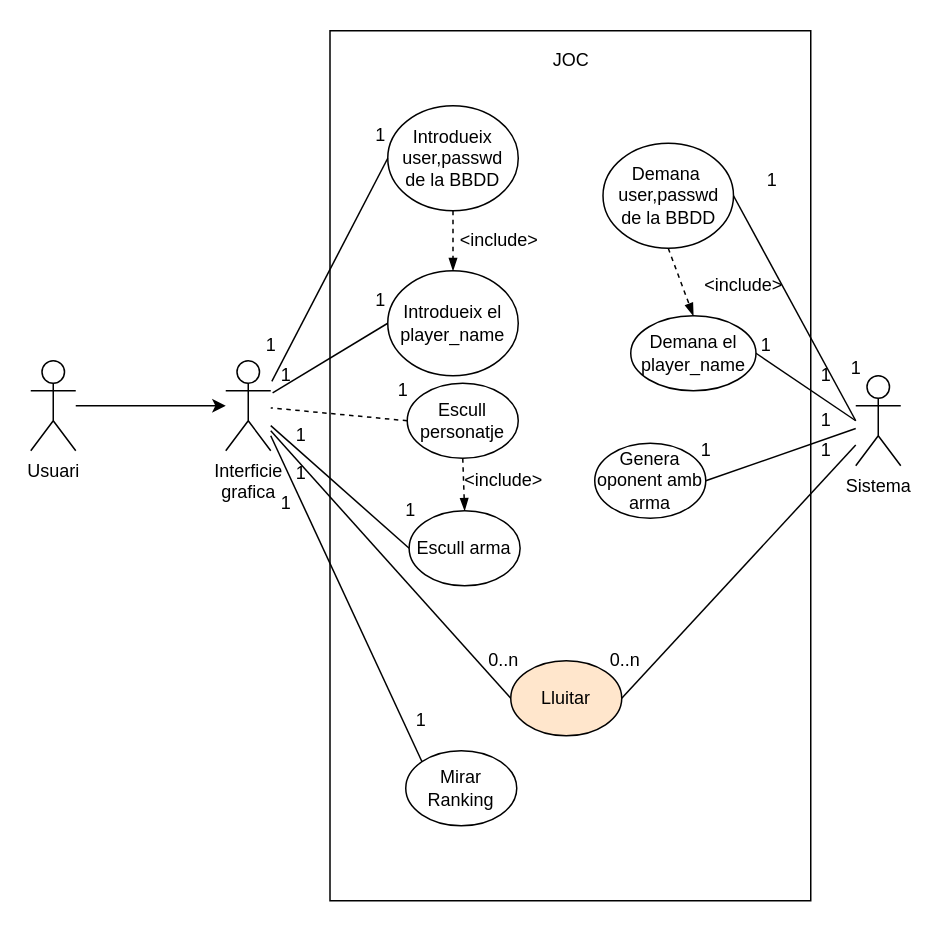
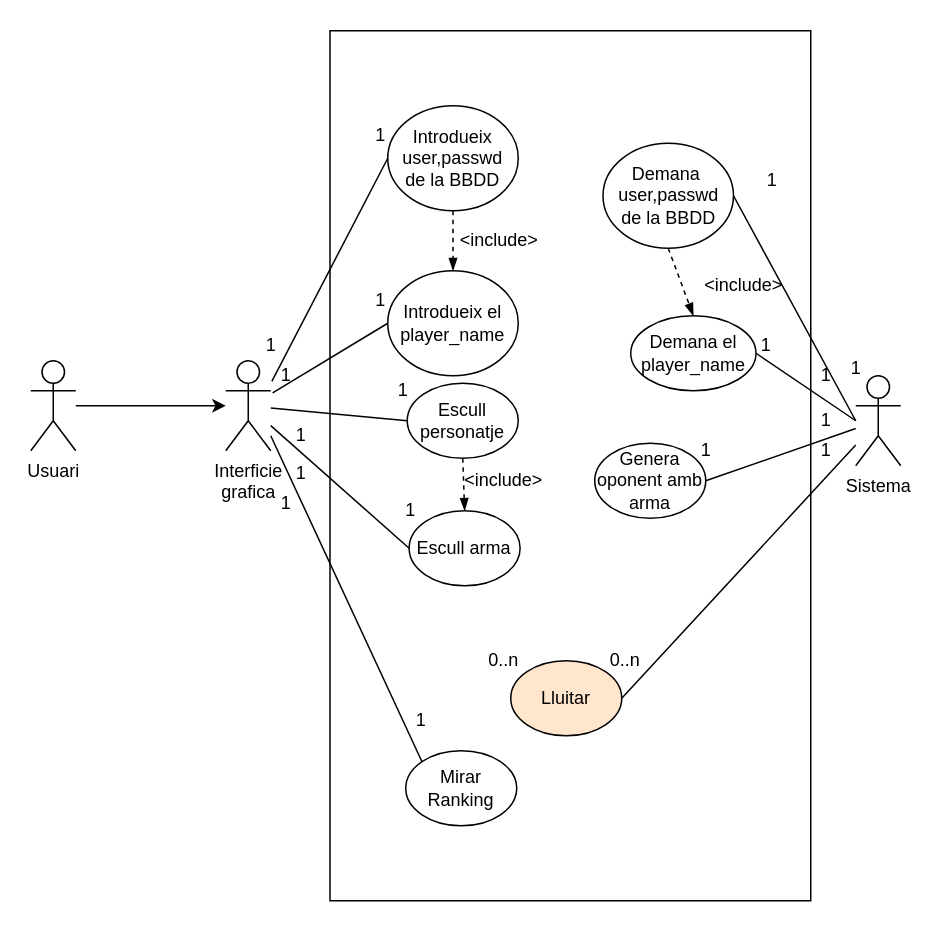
(570, 61) -> none
(338, 414) -> (338, 414)
(391, 565) -> none
